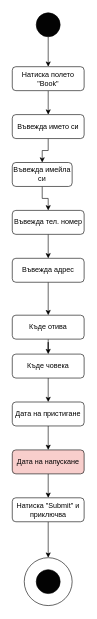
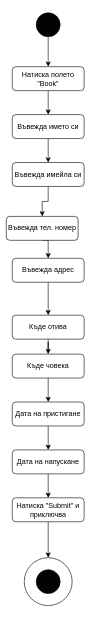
(42, 174) -> (48, 174)
(48, 222) -> (42, 228)
(48, 462) -> (48, 462)
